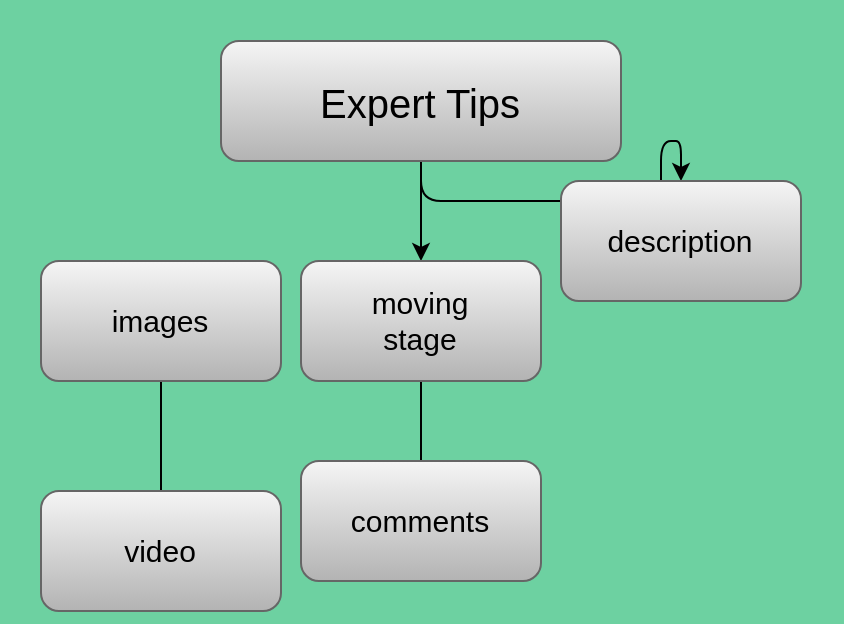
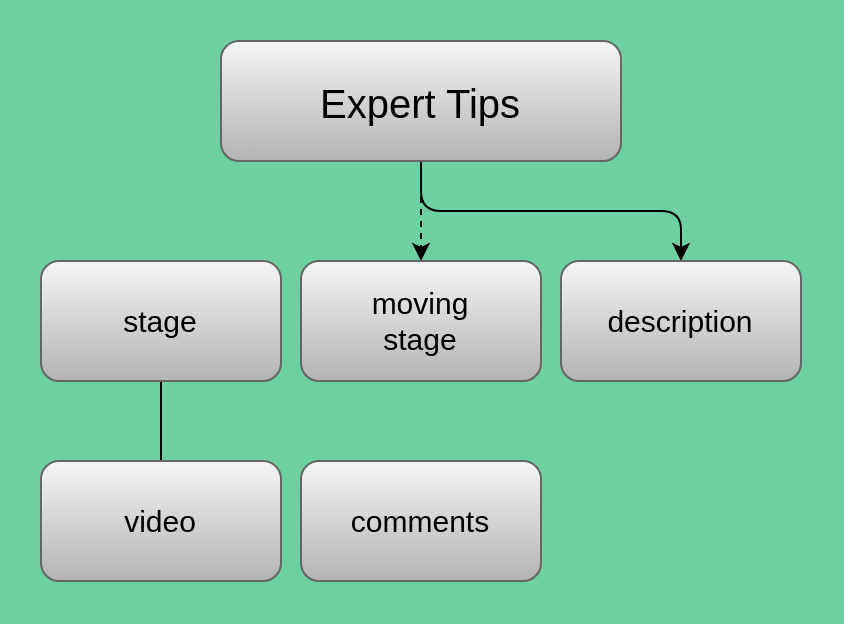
(421, 225) -> (421, 225)
(681, 241) -> (681, 321)
(161, 321) -> (161, 321)
(421, 421) -> none
(161, 551) -> (161, 521)
